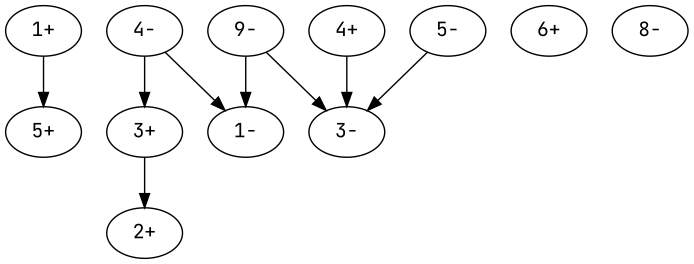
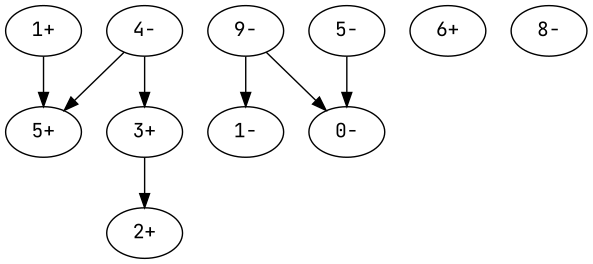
(347, 31) -> none
(190, 76) -> (99, 76)
(347, 132) -> (347, 132)
